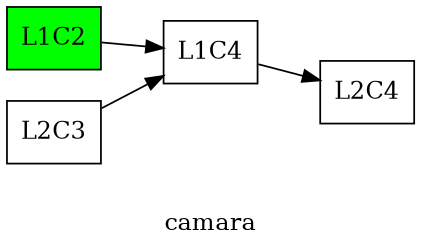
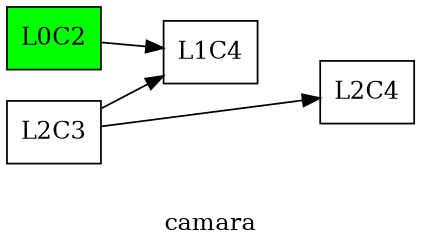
(54, 38) -> (54, 38)
(281, 70) -> (202, 113)
